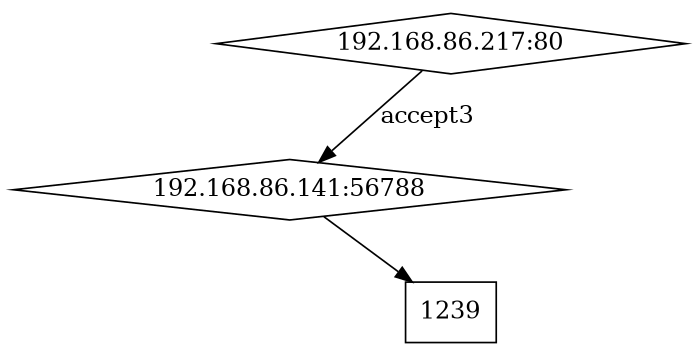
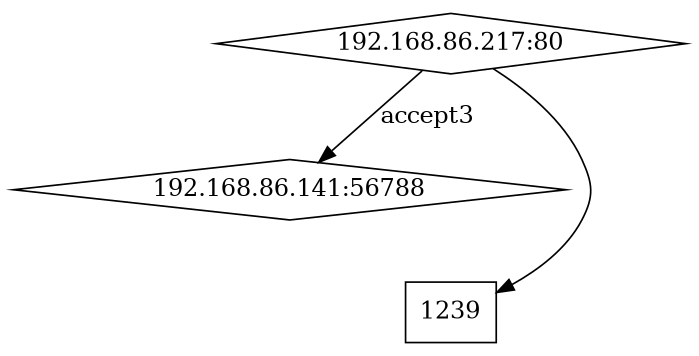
(361, 244) -> (588, 174)
